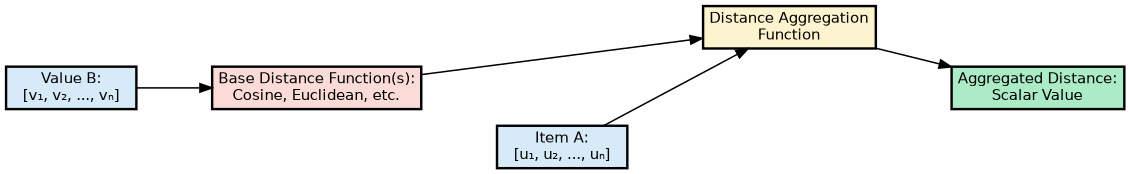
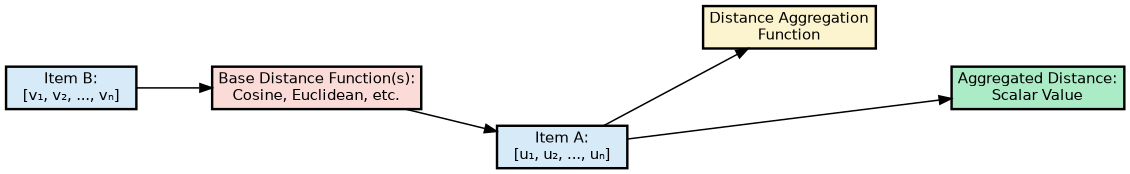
(908, 56) -> (783, 120)
(556, 57) -> (445, 119)
(71, 88) -> (71, 88)
